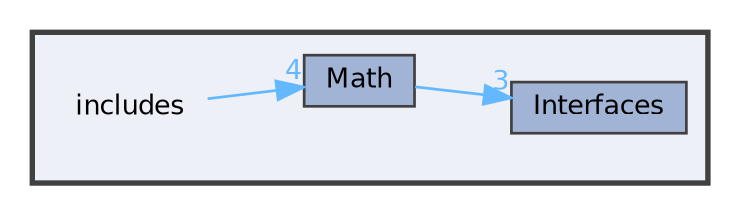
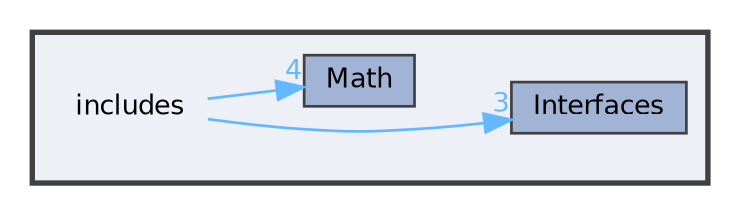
(450, 91) -> (346, 131)
